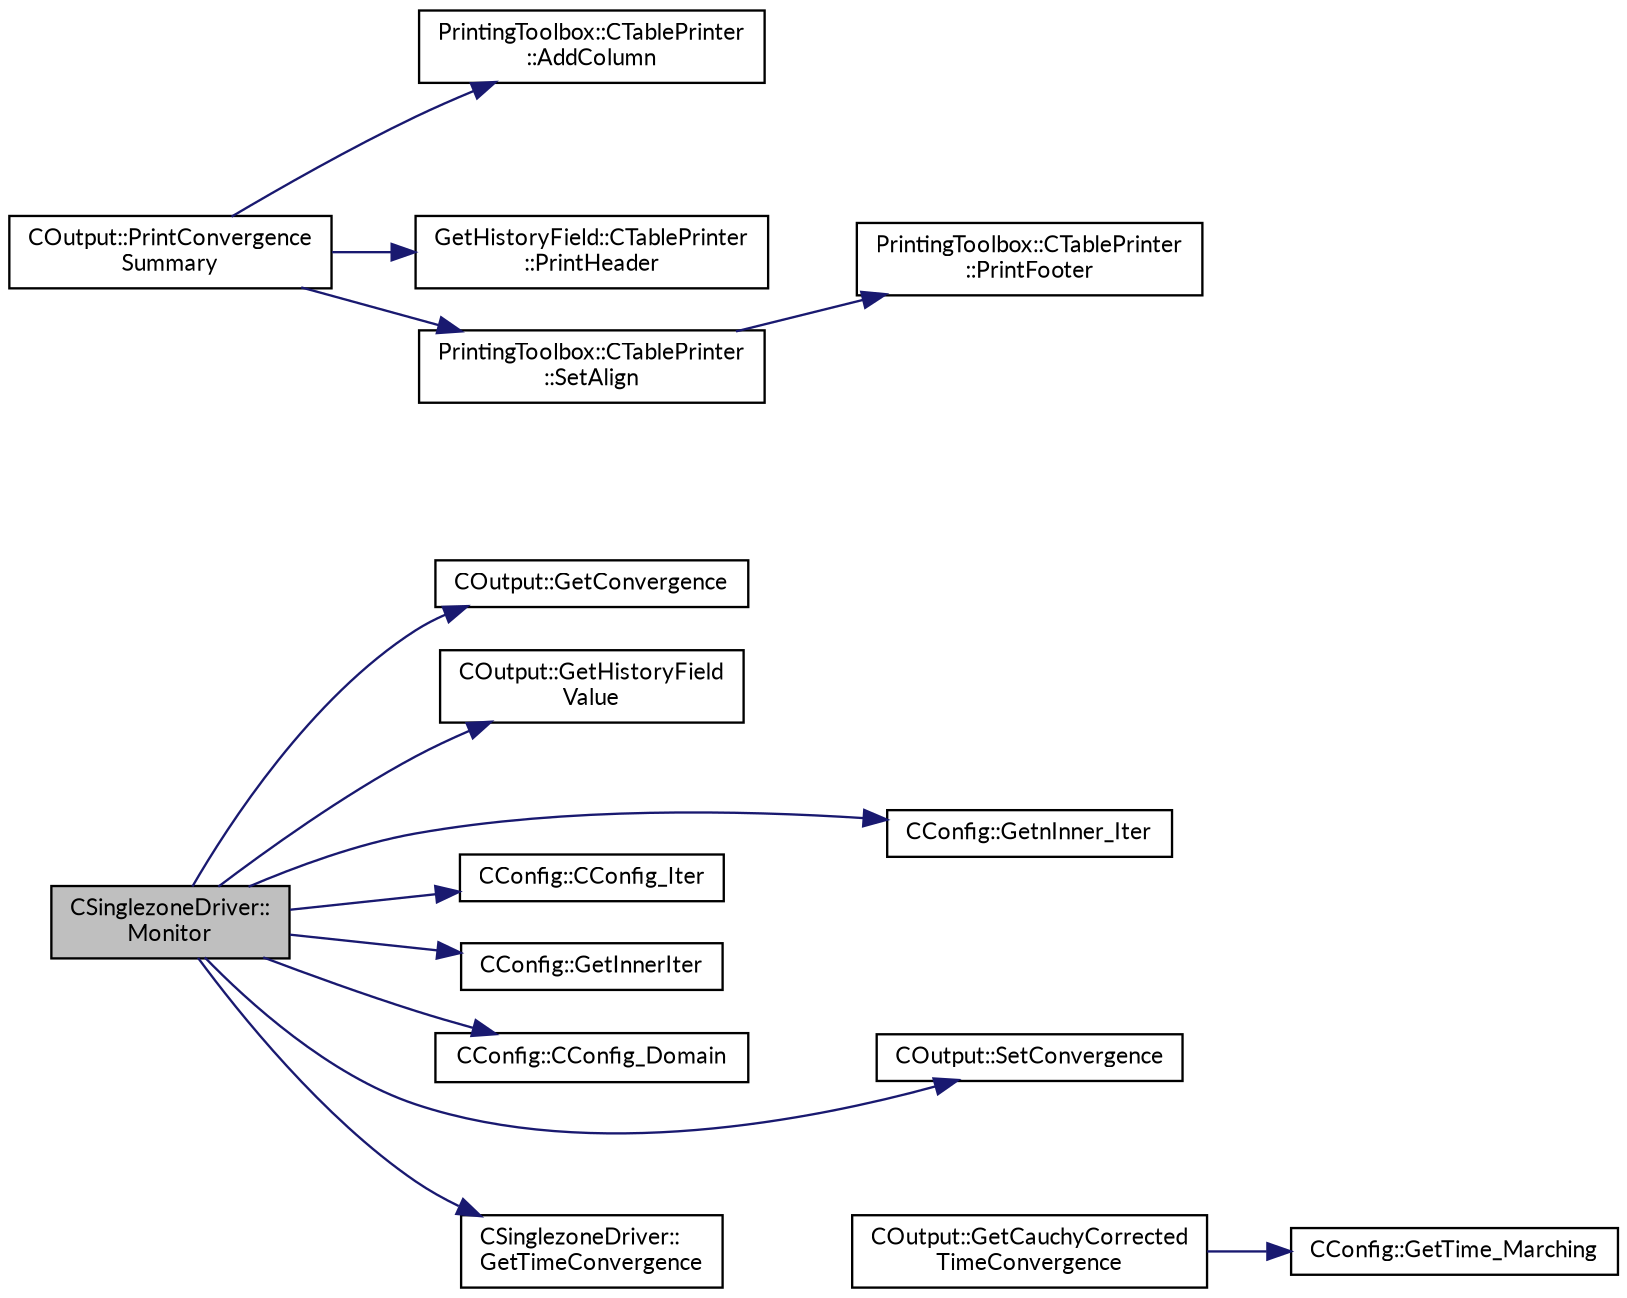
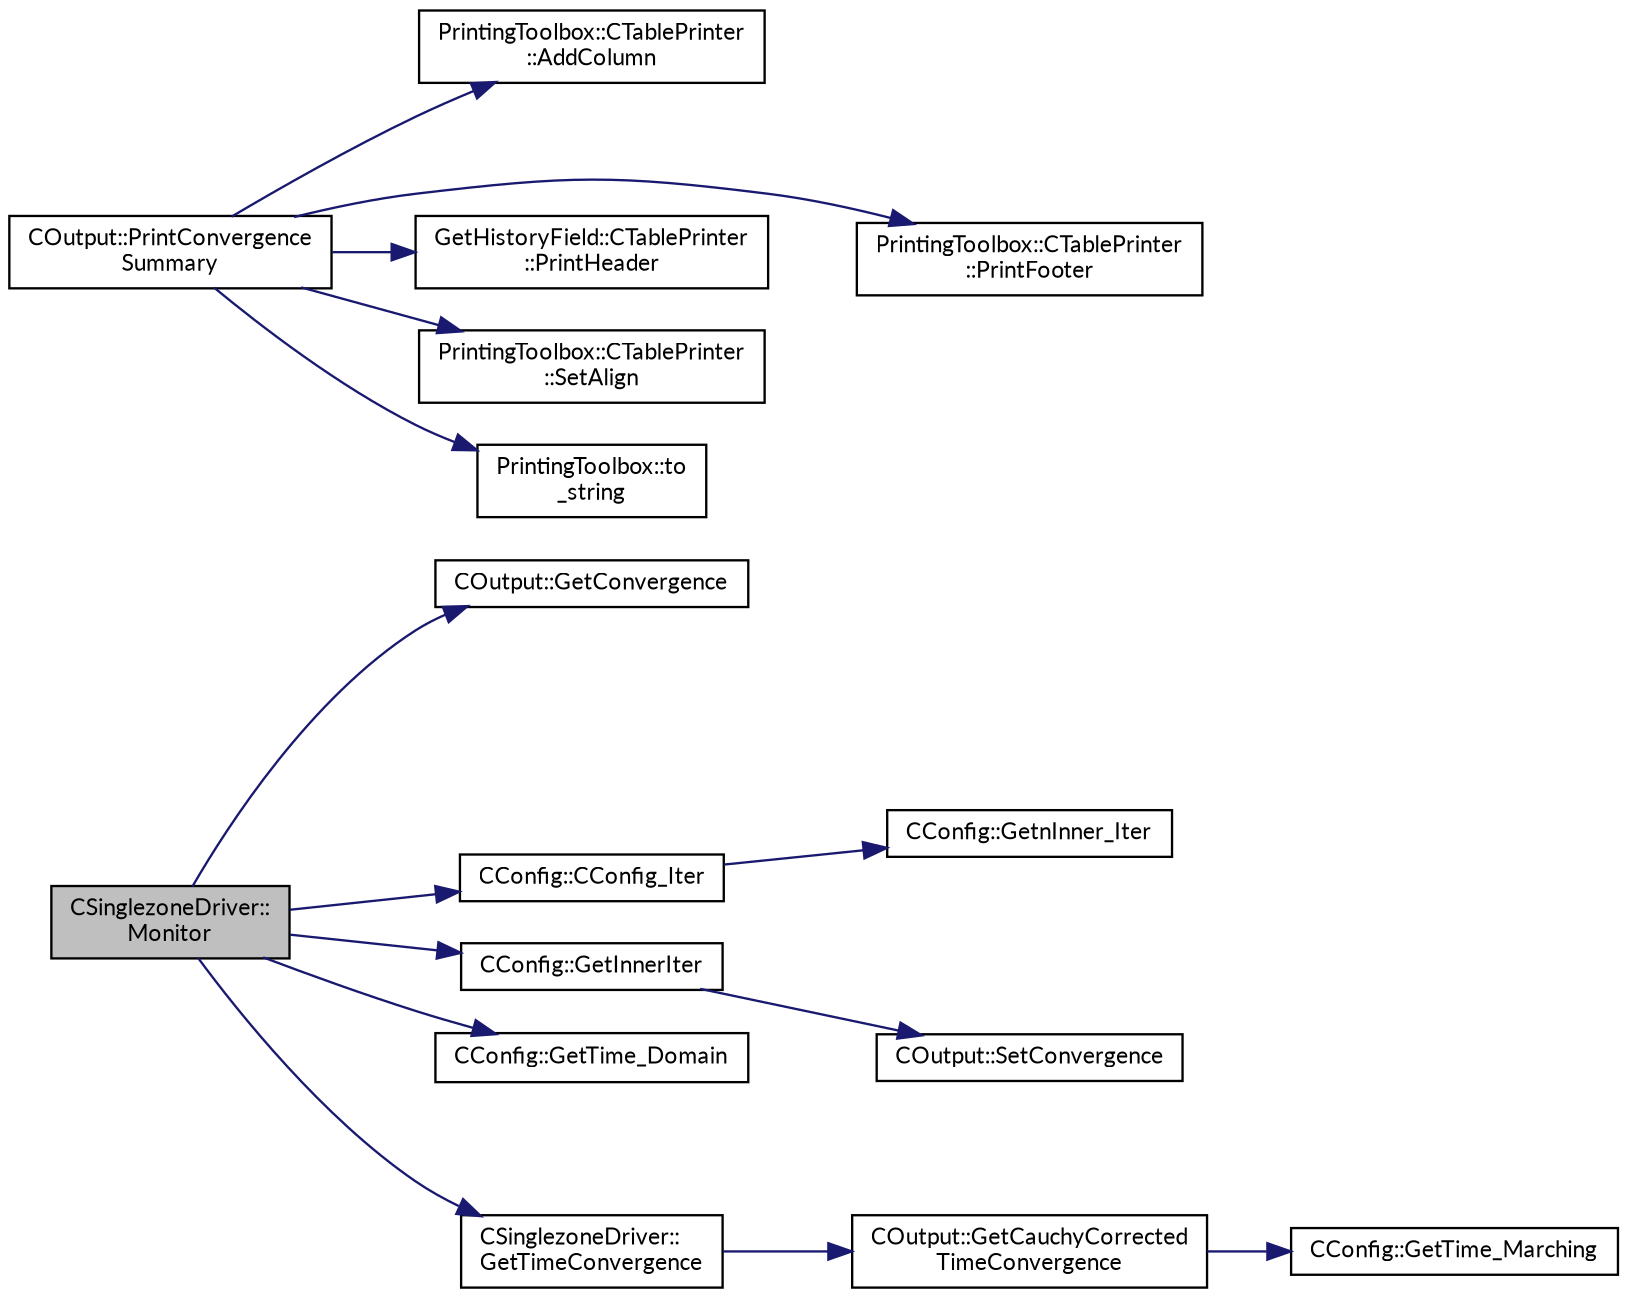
(799, 316) -> (593, 180)
none -> (592, 481)
(592, 686) -> none
(551, 817) -> (794, 857)
(592, 1058) -> (592, 1058)
(547, 1130) -> (799, 1010)
none -> (776, 1251)
